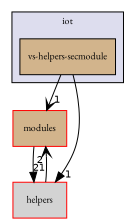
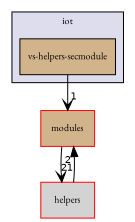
(79, 126) -> none
(33, 159) -> (61, 159)
(46, 169) -> (74, 169)
